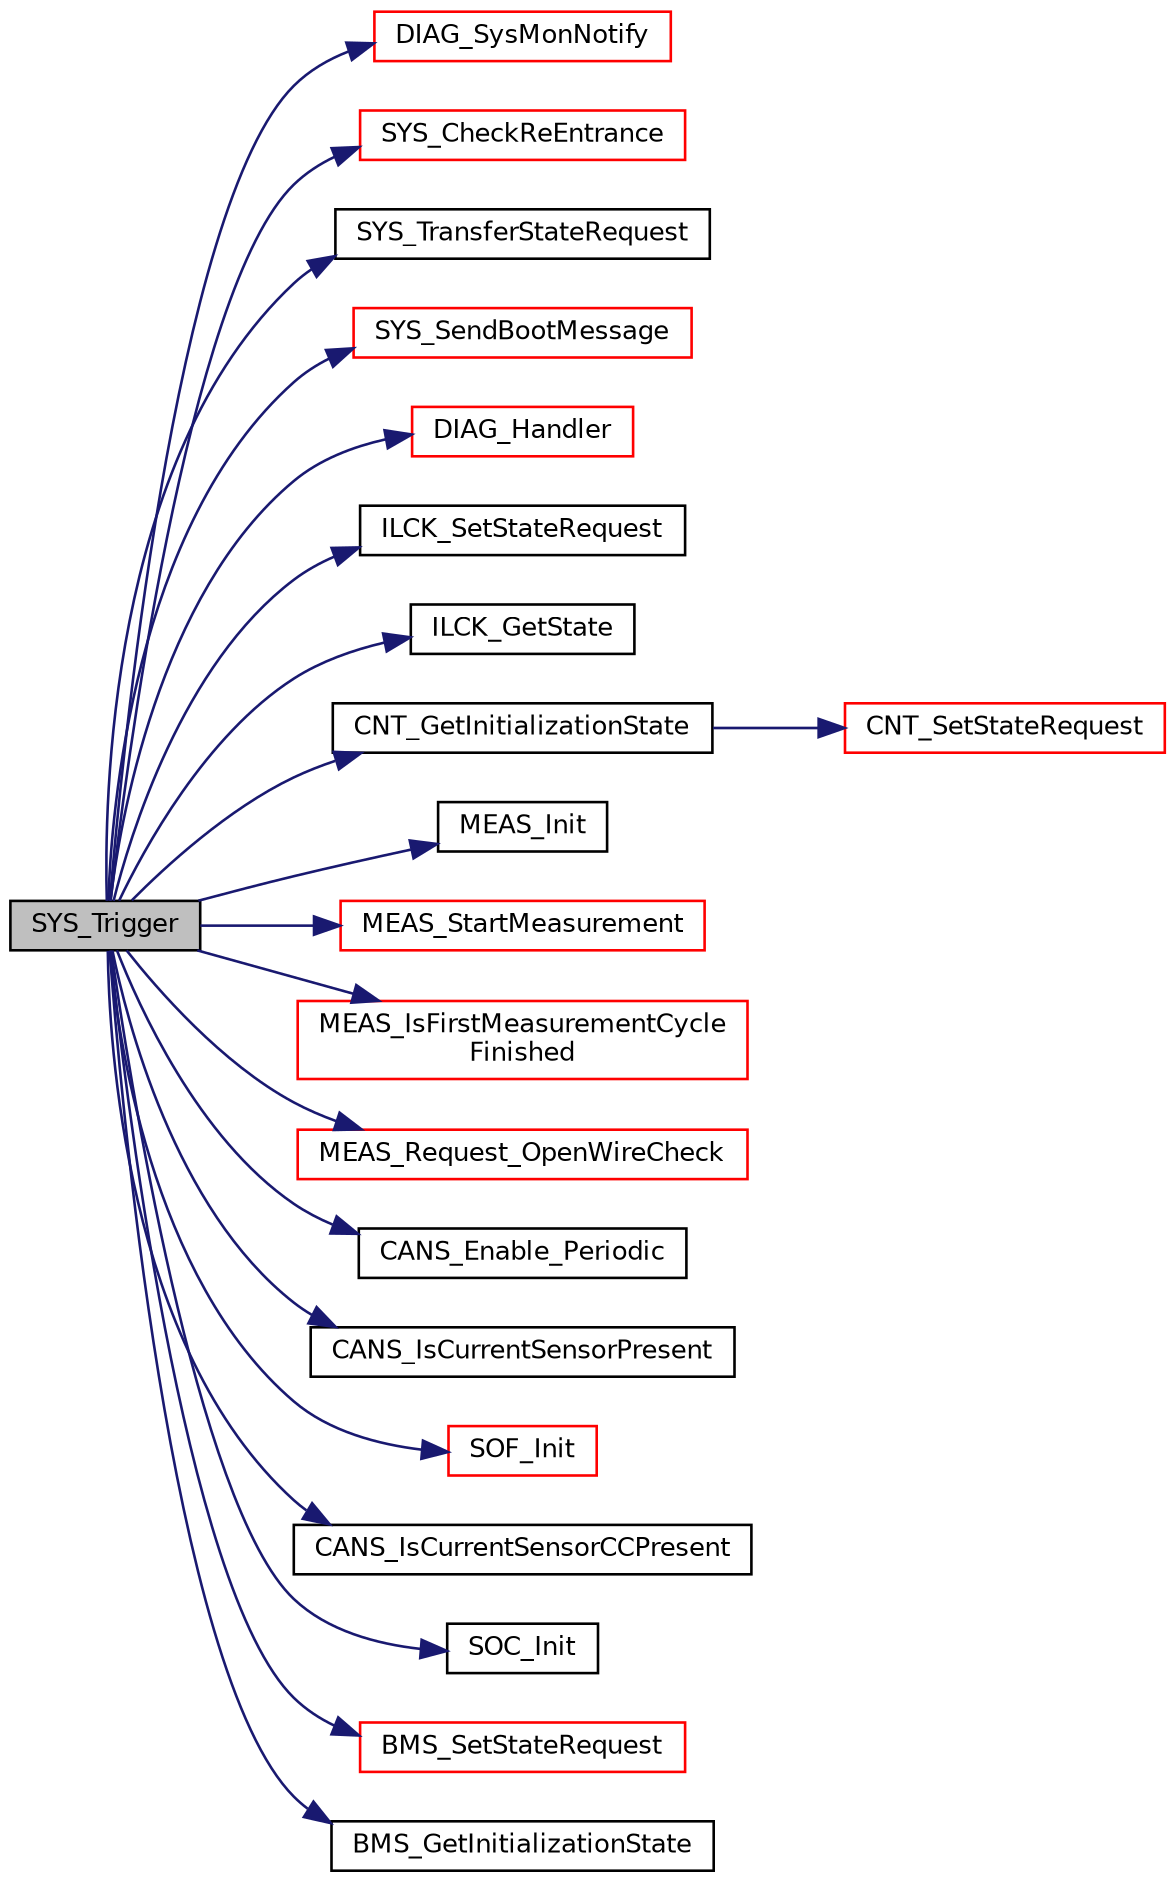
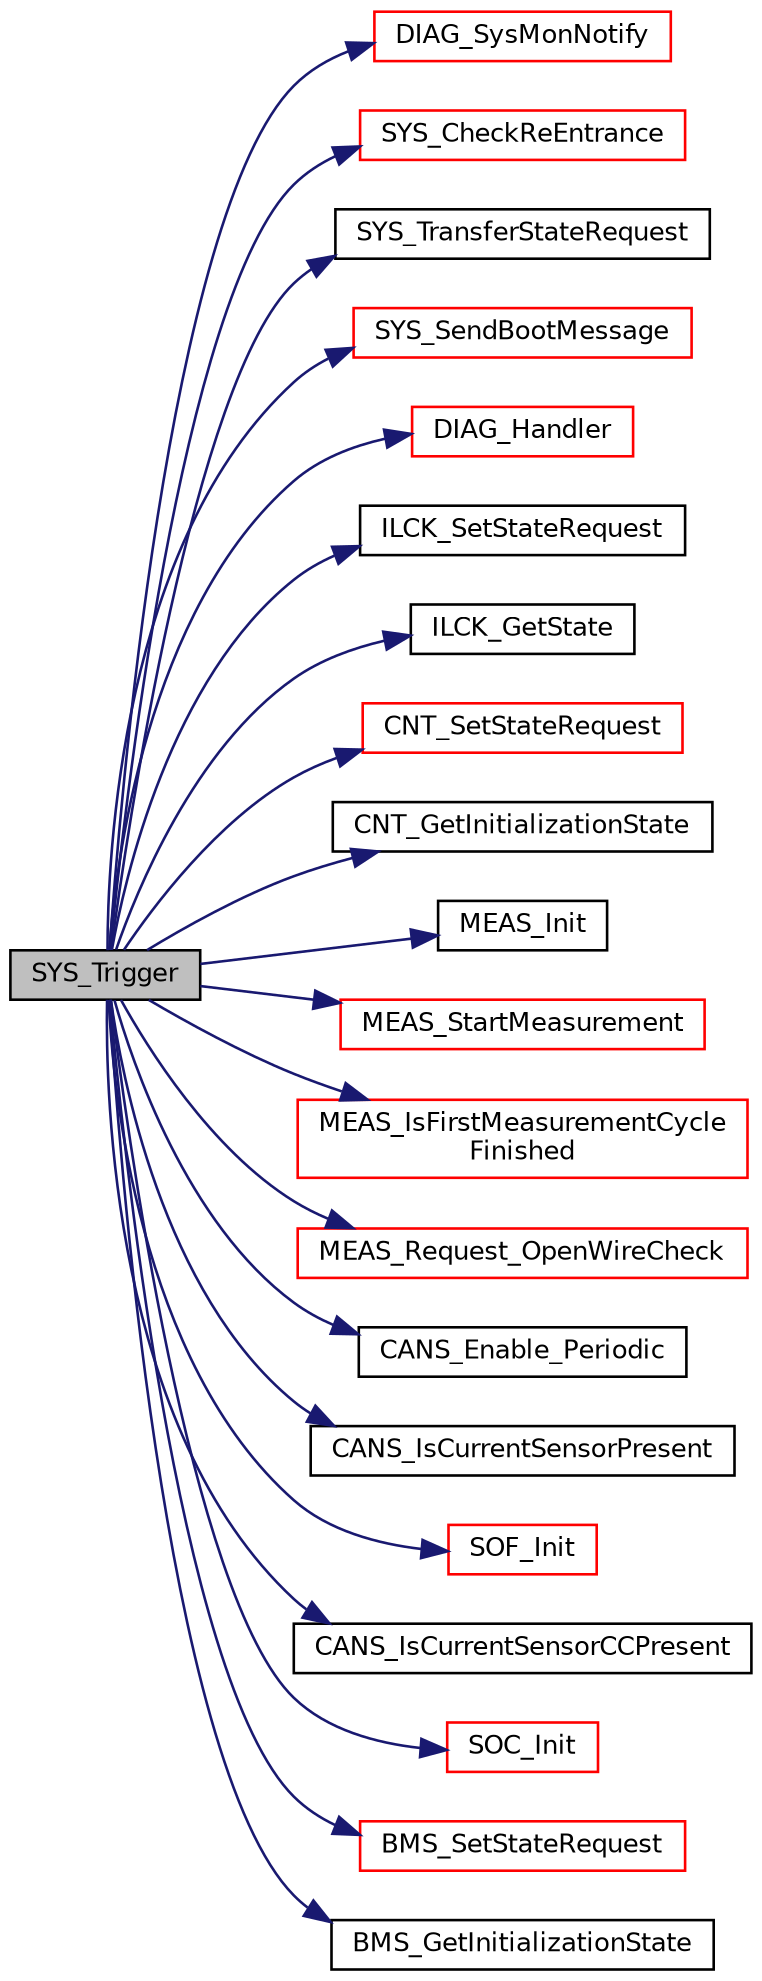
(766, 728) -> (216, 838)
(523, 1648) -> (523, 1747)
